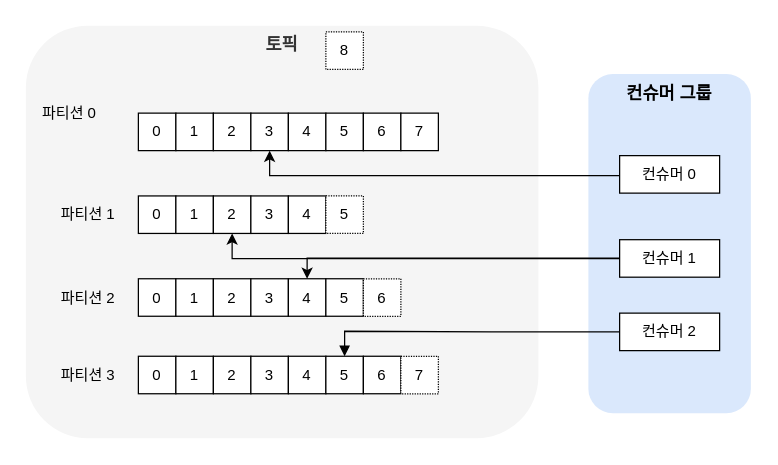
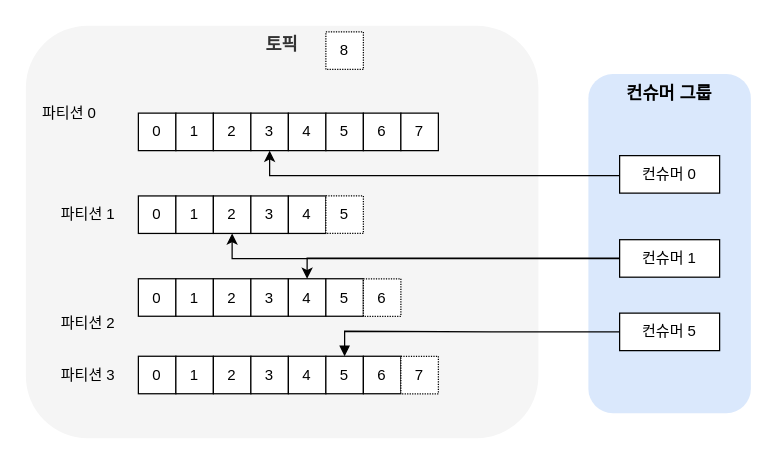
(88, 298) -> (88, 323)
(669, 332) -> (669, 332)
